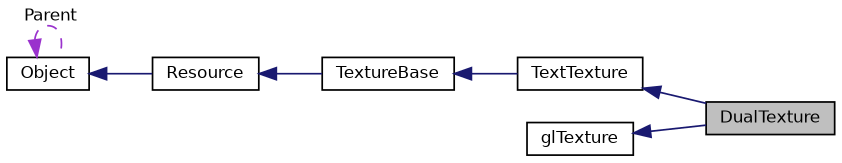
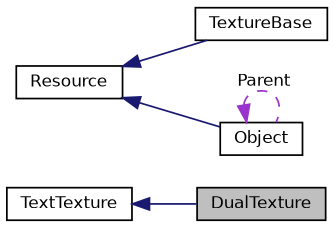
(129, 74) -> (180, 115)
(494, 74) -> none
(580, 139) -> none
